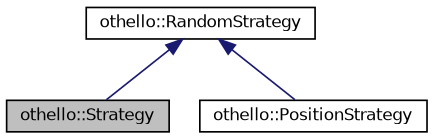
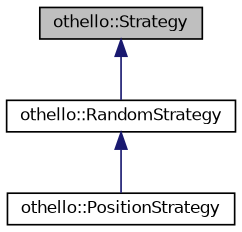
(138, 75) -> (121, 78)
